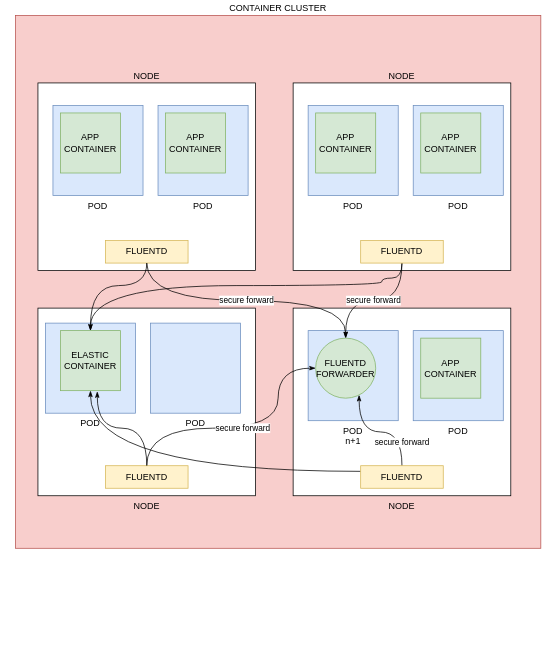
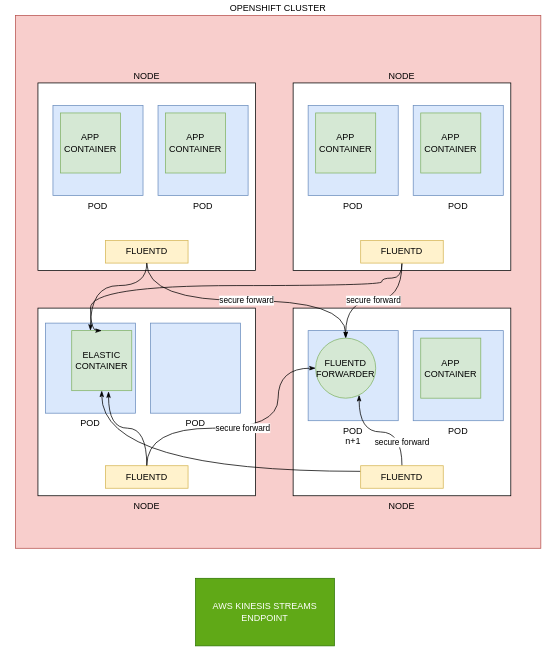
(278, 8) -> (278, 8)
(90, 360) -> (102, 360)
none -> (265, 612)
